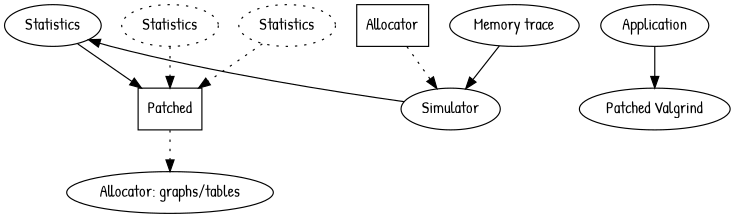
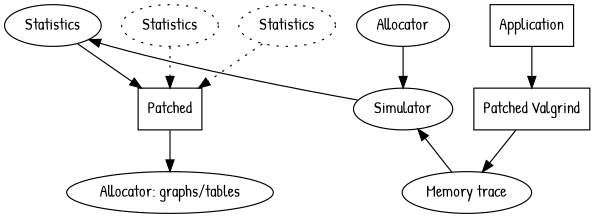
(393, 26) -> (403, 26)
(655, 26) -> (532, 26)
(418, 63) -> (403, 62)
(655, 109) -> (532, 109)
(170, 145) -> (170, 145)
none -> (503, 147)
